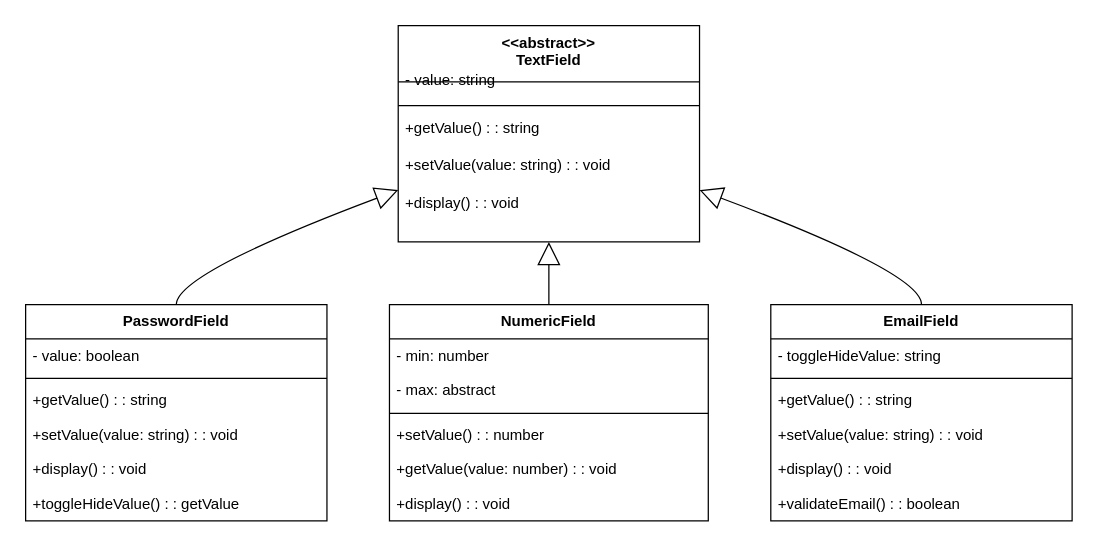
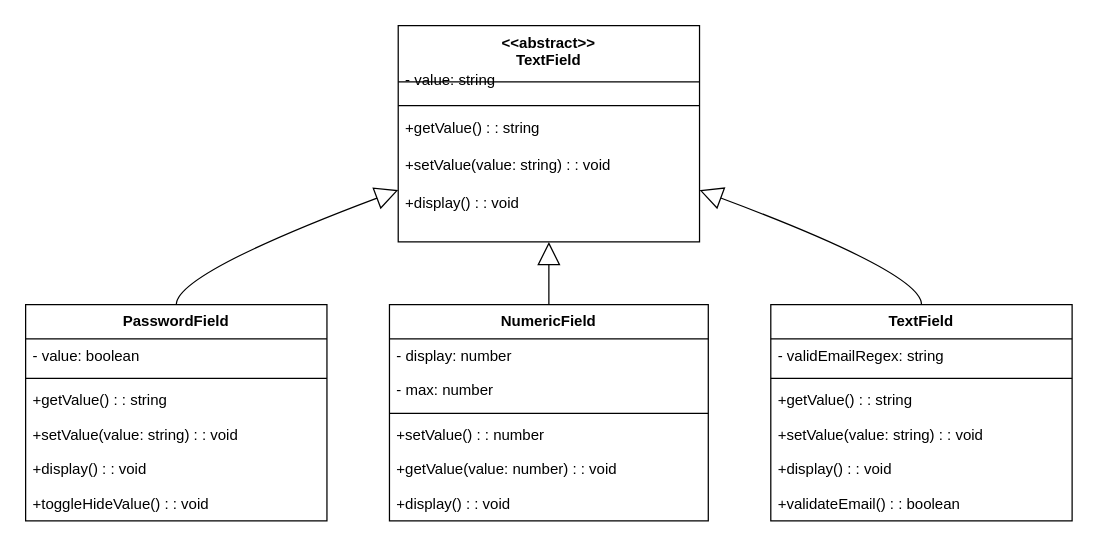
(921, 321) -> (921, 321)
(443, 356) -> (458, 356)
(869, 356) -> (867, 356)
(453, 390) -> (445, 390)
(145, 504) -> (128, 504)
